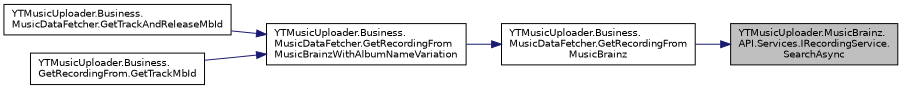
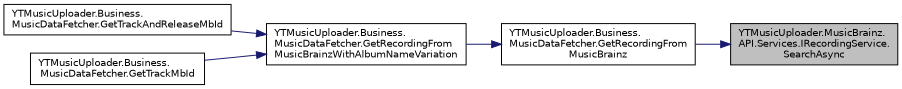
(118, 69) -> (118, 69)
